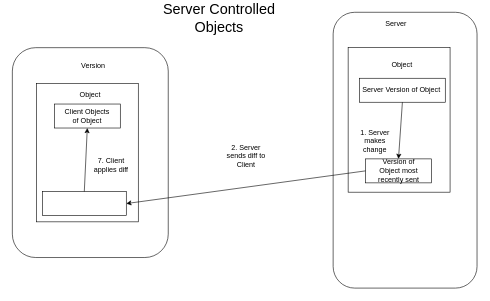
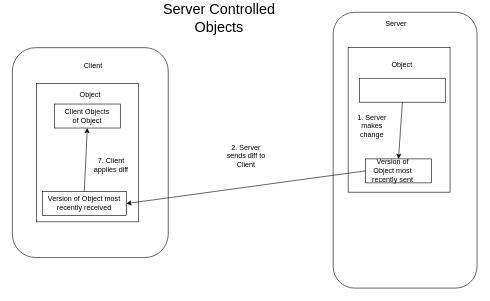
(93, 66) -> (93, 66)
(401, 90) -> none
(375, 141) -> (372, 126)
(399, 170) -> (393, 170)
none -> (84, 204)
